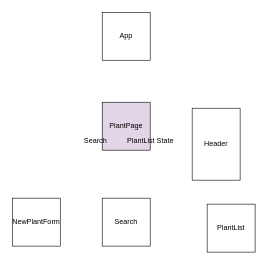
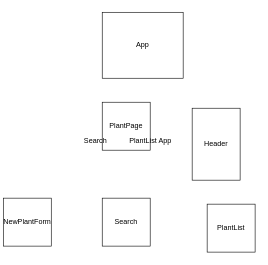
(126, 36) -> (143, 45)
(126, 126) -> (126, 126)
(151, 141) -> (151, 141)
(36, 222) -> (27, 222)
